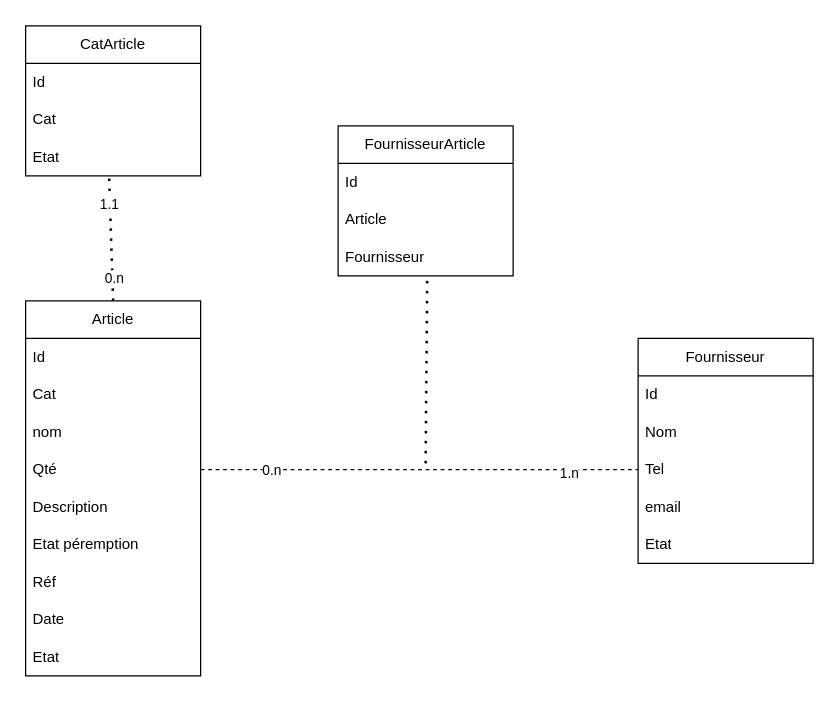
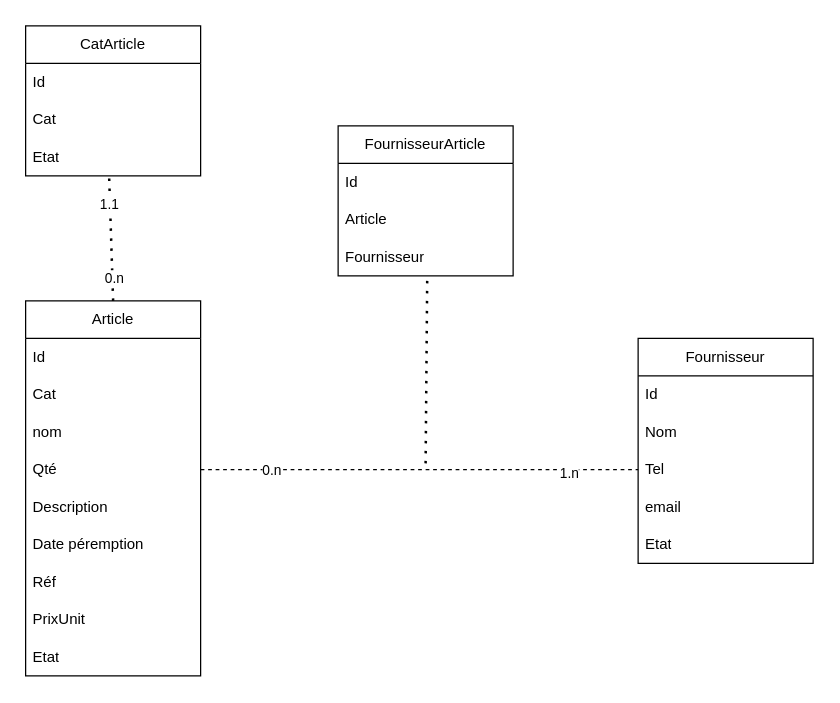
(92, 544) -> (92, 544)
(50, 619) -> (63, 619)
